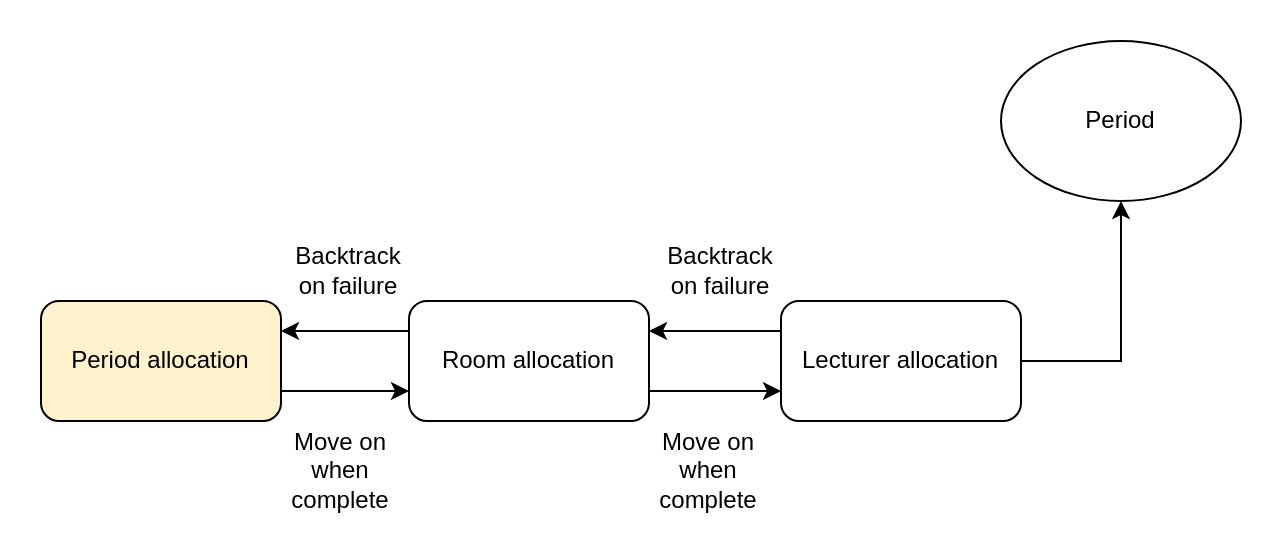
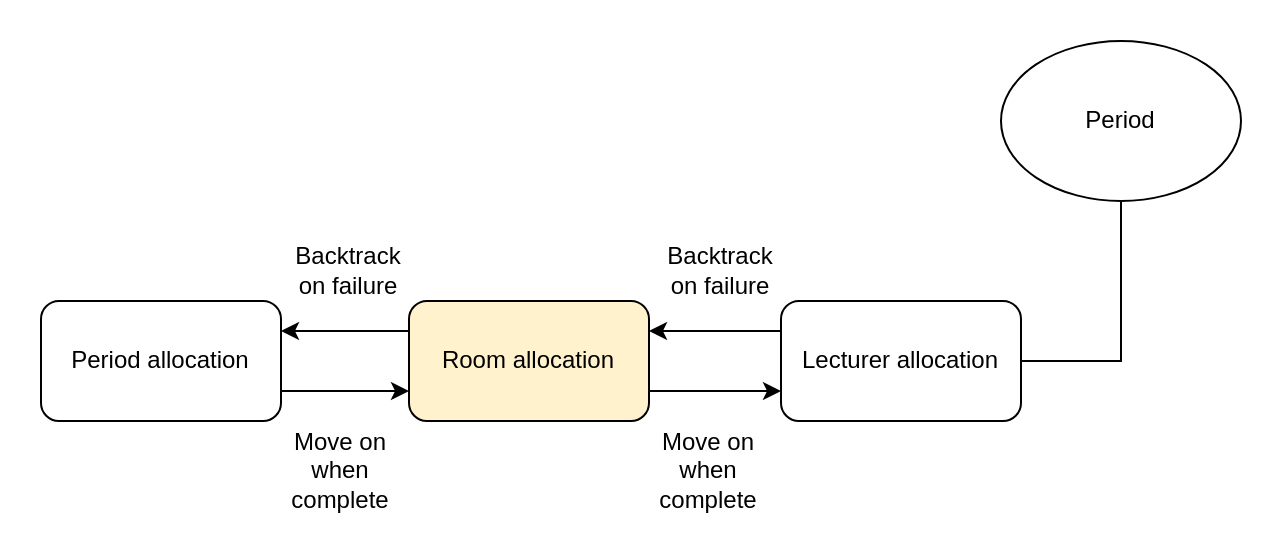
(1121, 216) -> (1121, 210)
(161, 361) -> (161, 361)
(529, 361) -> (529, 361)
